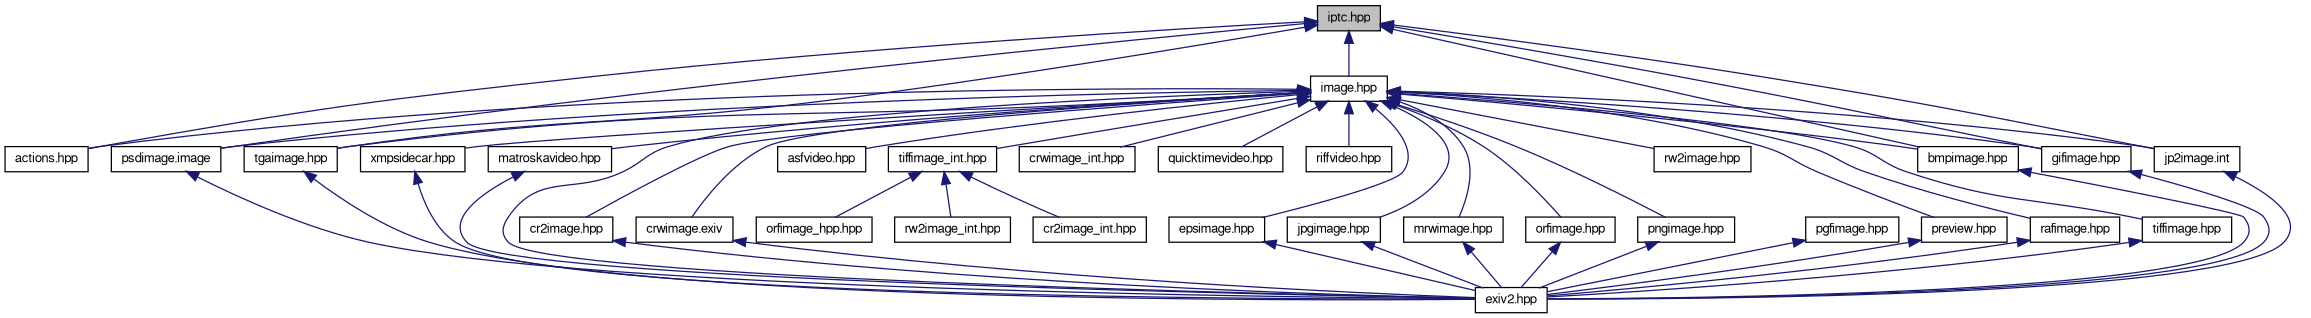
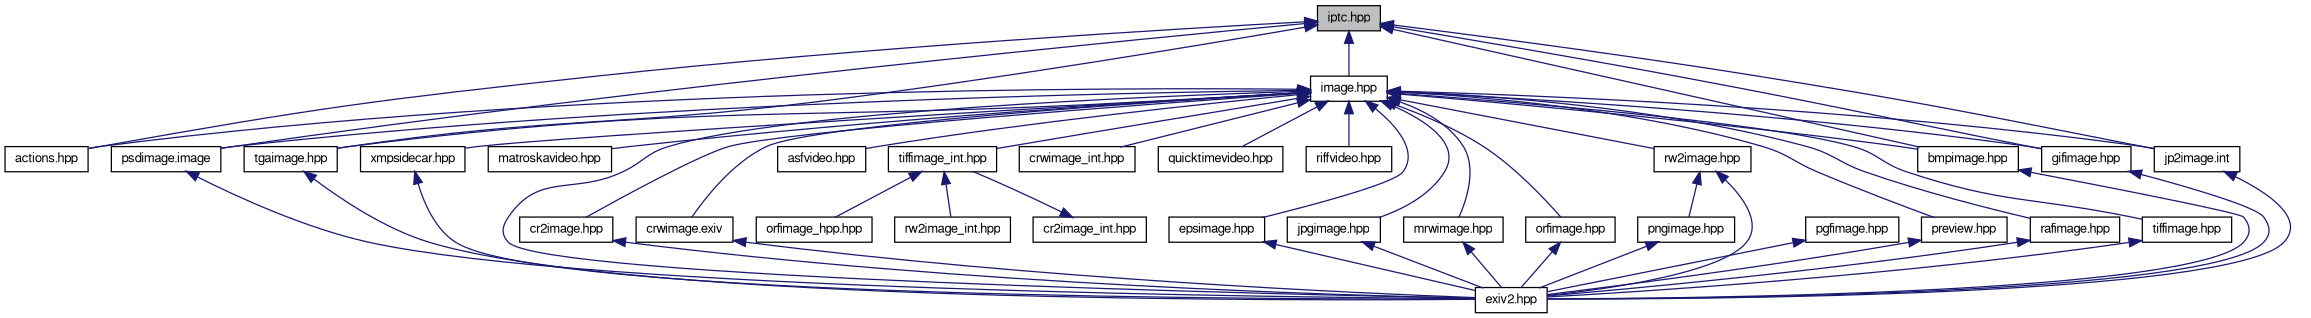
(1534, 154) -> (1693, 201)
(1015, 198) -> (1017, 191)
(923, 283) -> (1747, 241)
